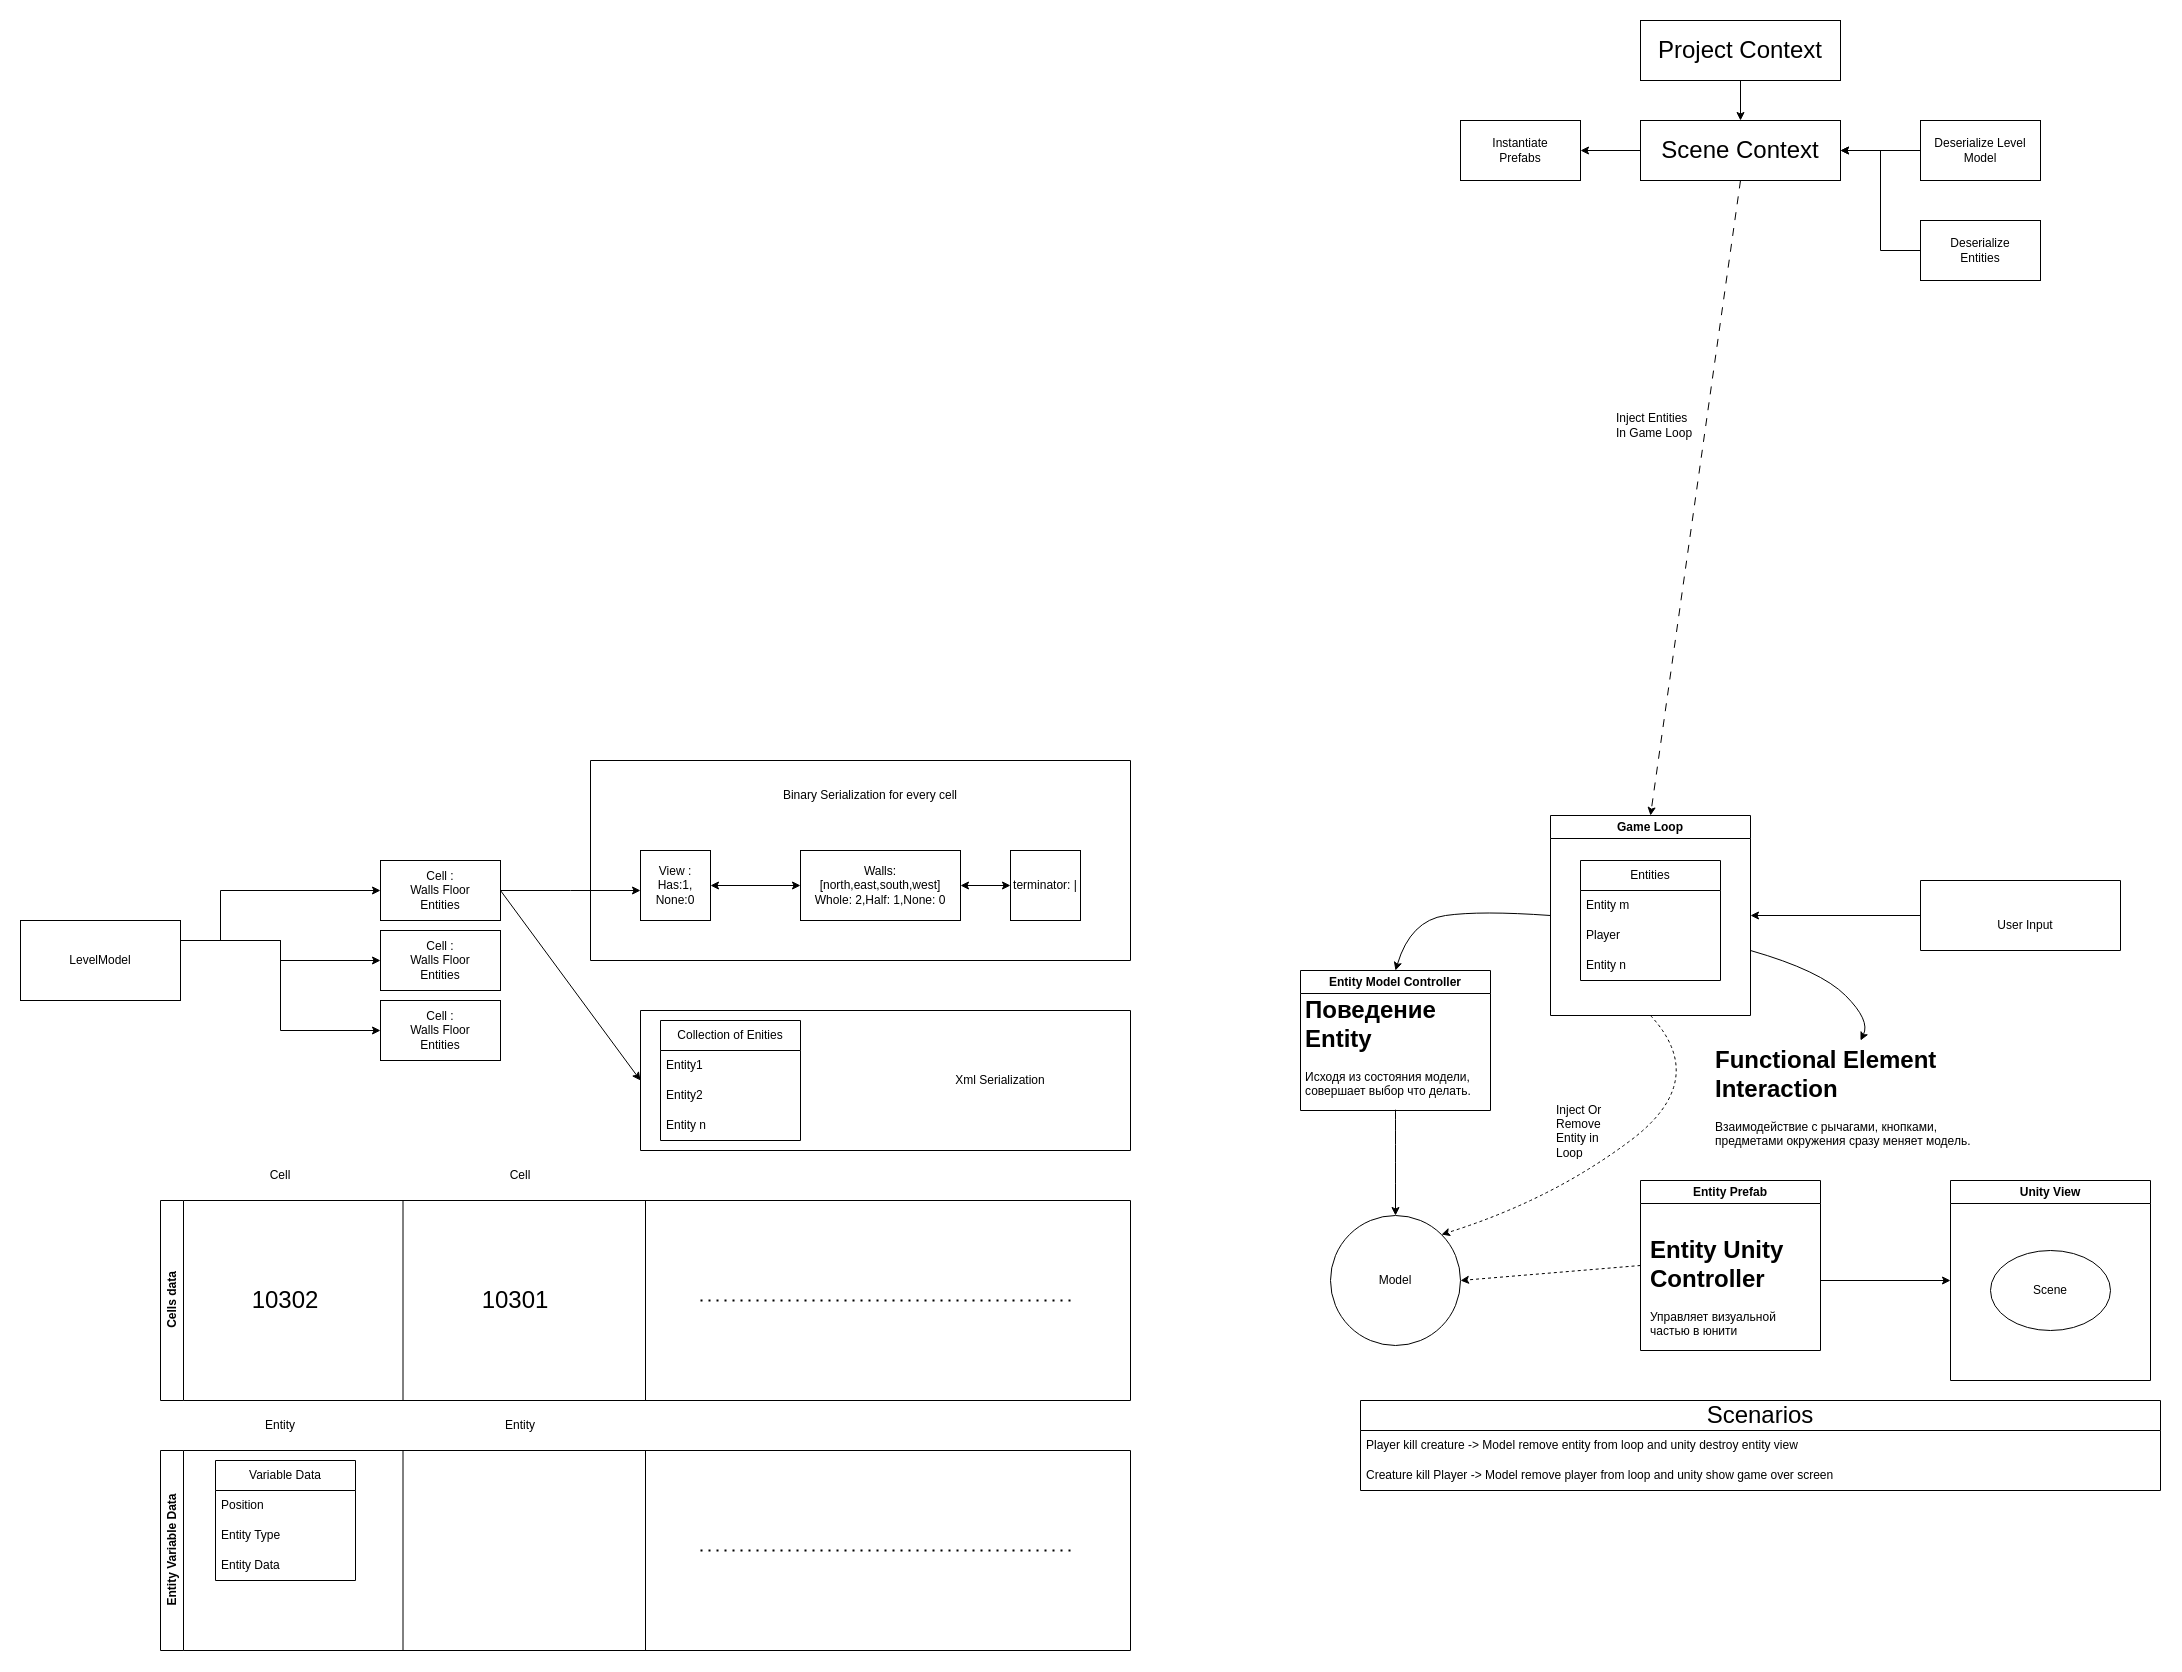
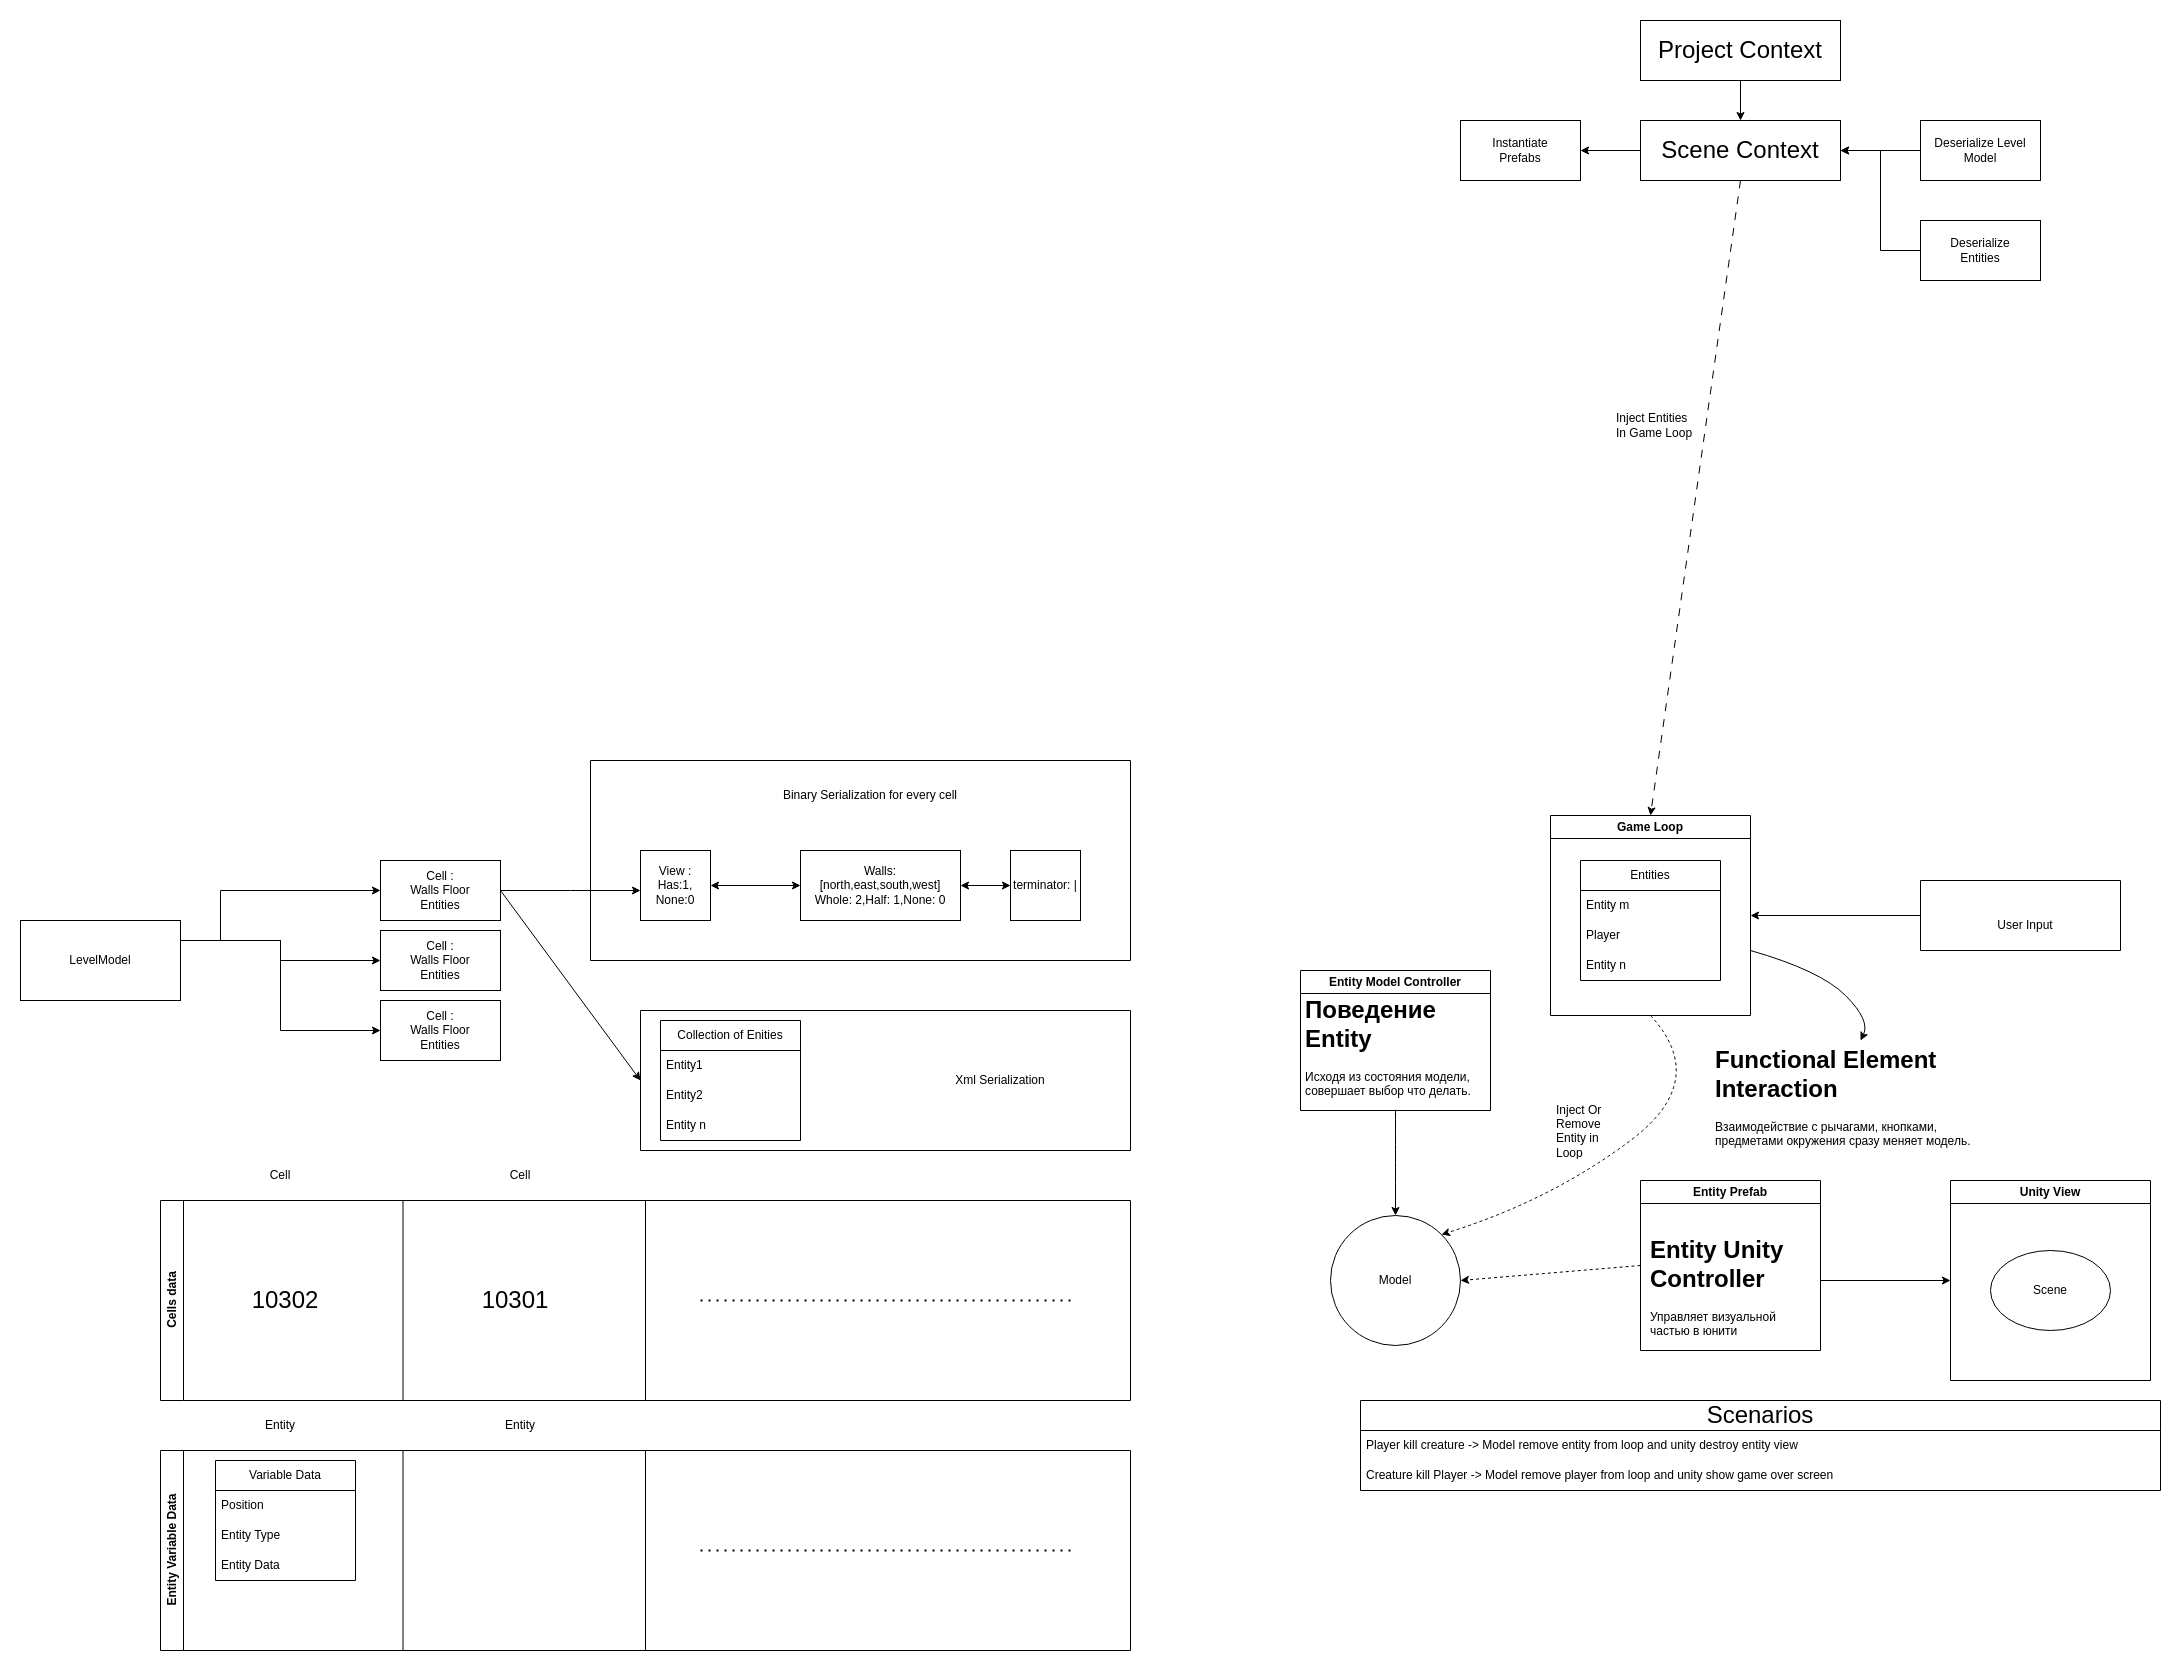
(1462, 914) -> none
